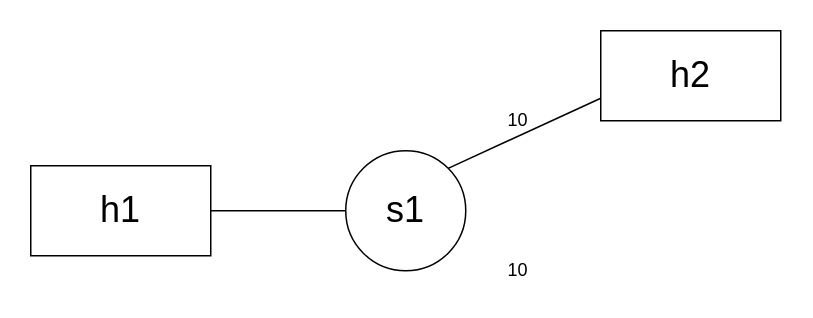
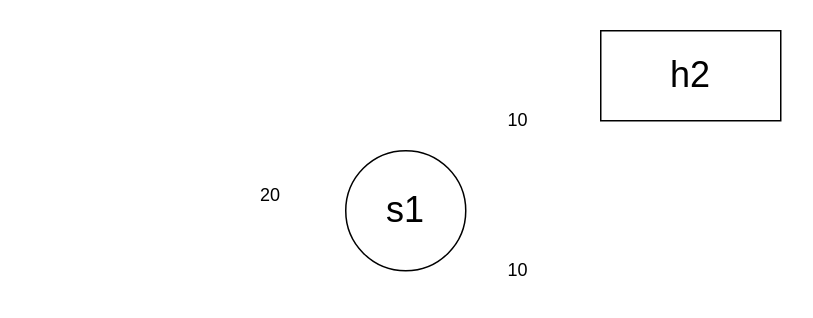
(524, 133) -> none
none -> (271, 196)
(121, 211) -> none
(278, 211) -> none
